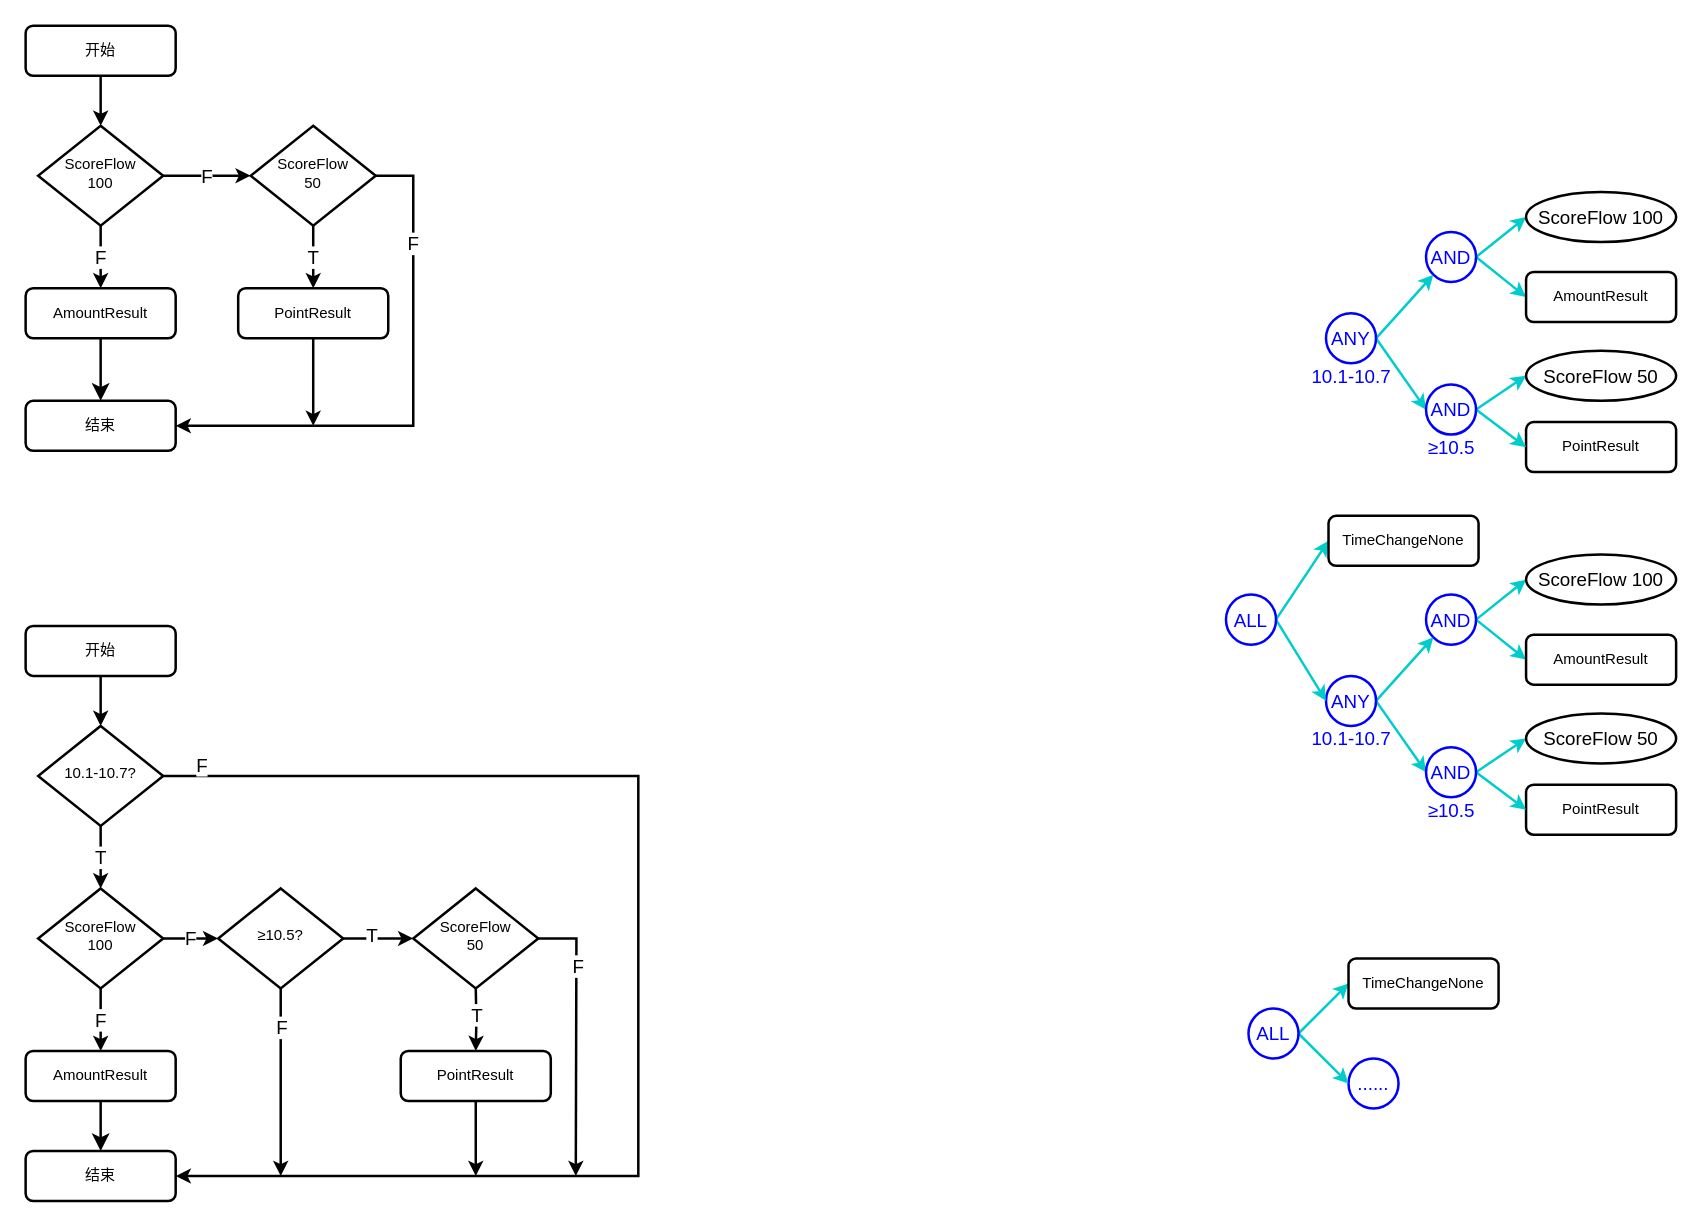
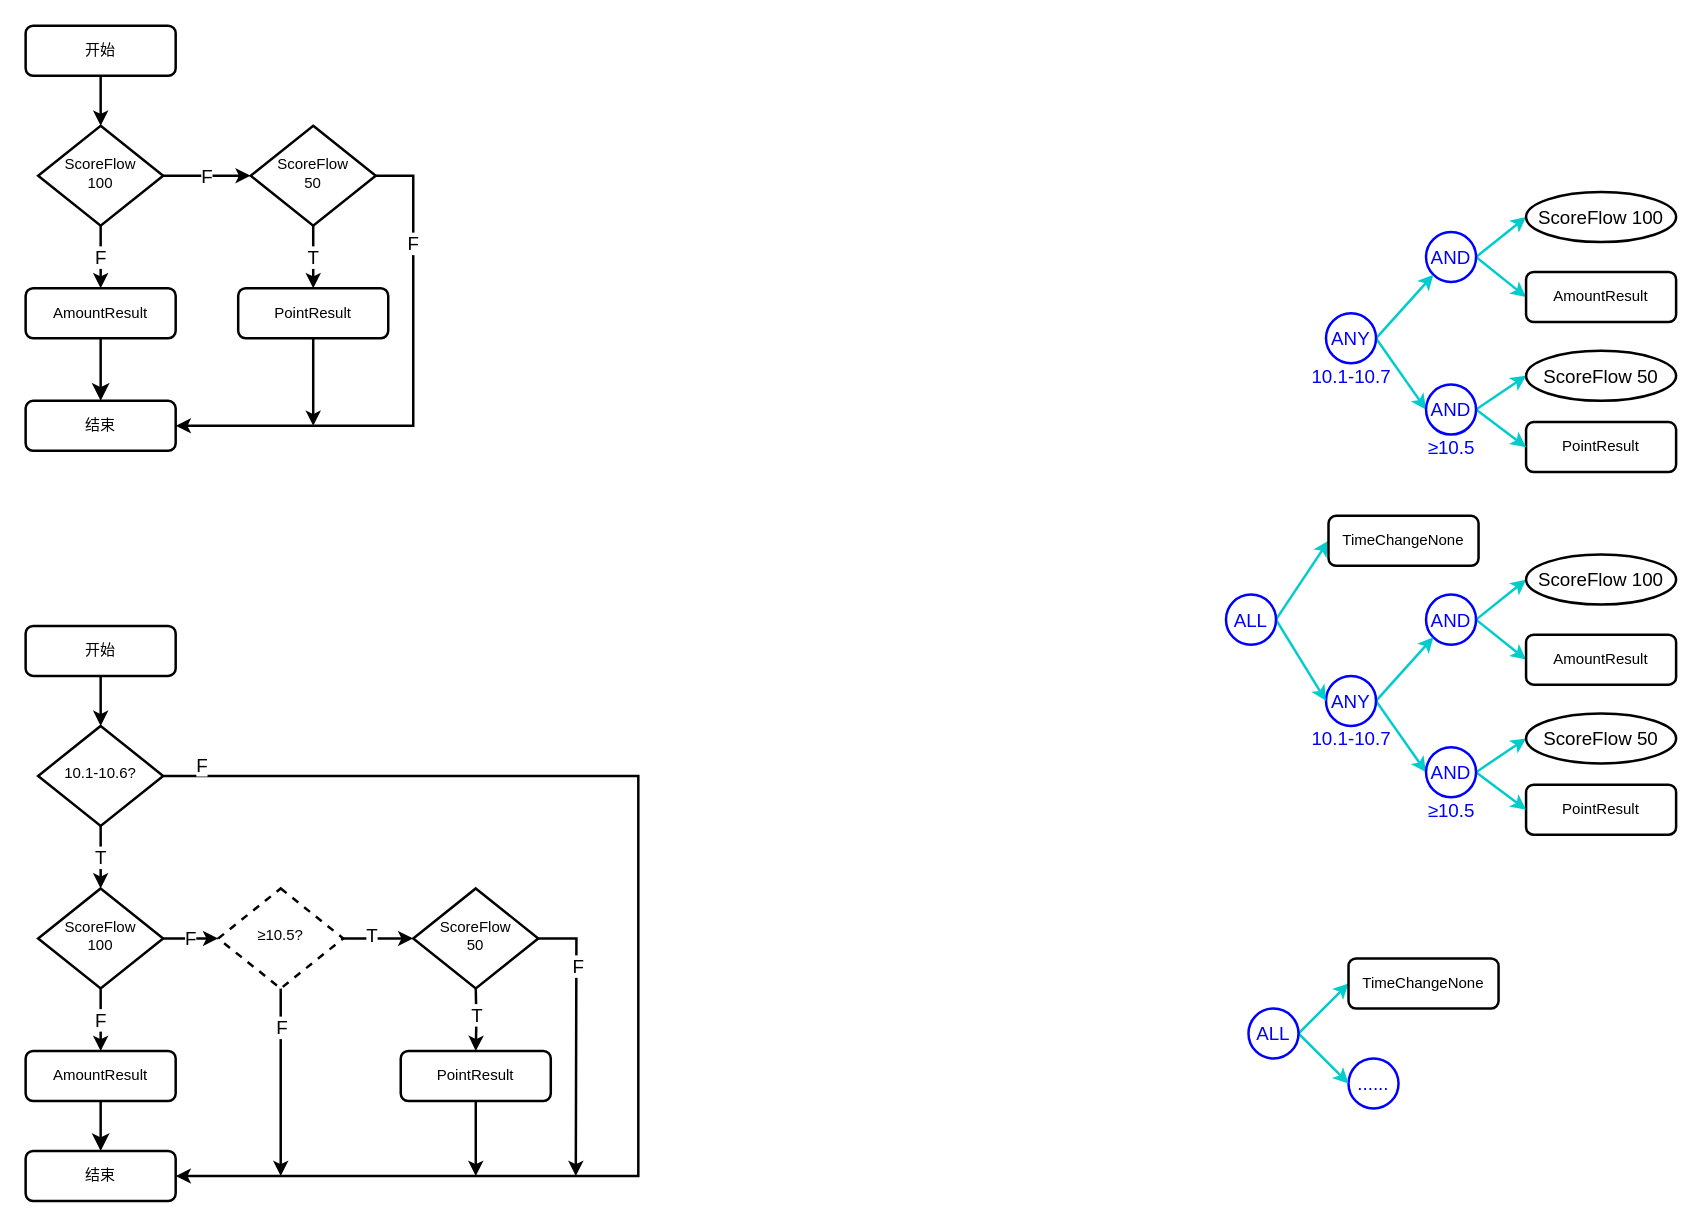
(101, 773) -> (101, 773)
(281, 938) -> (281, 938)
